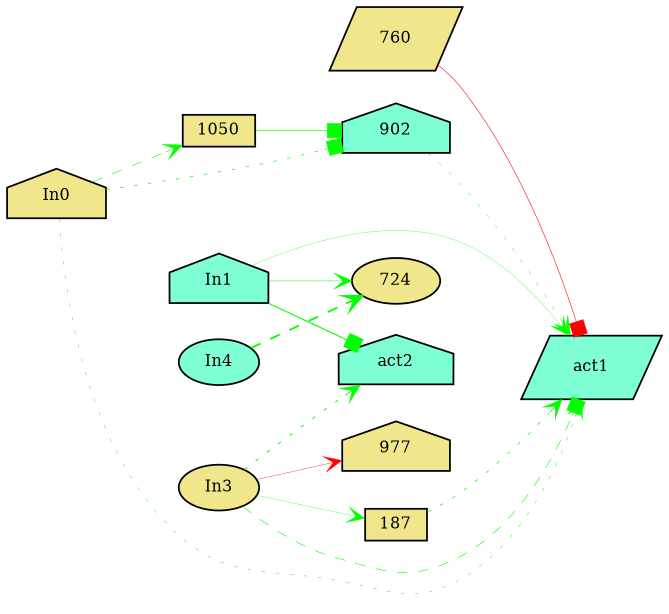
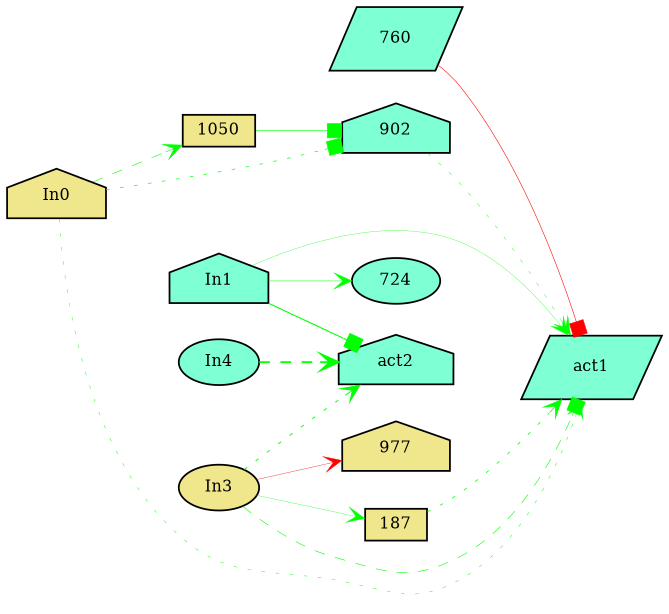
(396, 39) -> (396, 39)
(396, 281) -> (396, 281)
(294, 328) -> (290, 362)
